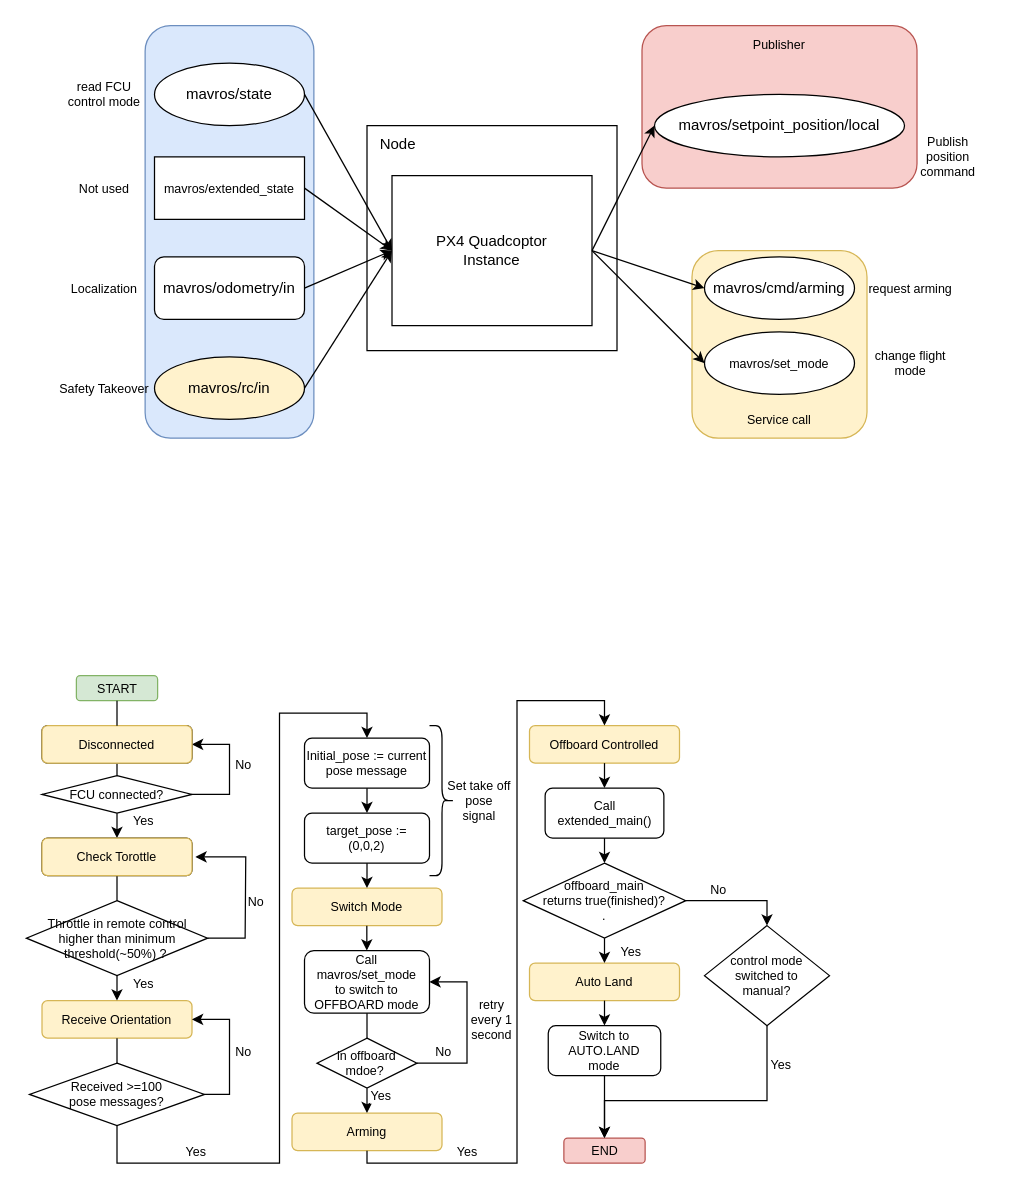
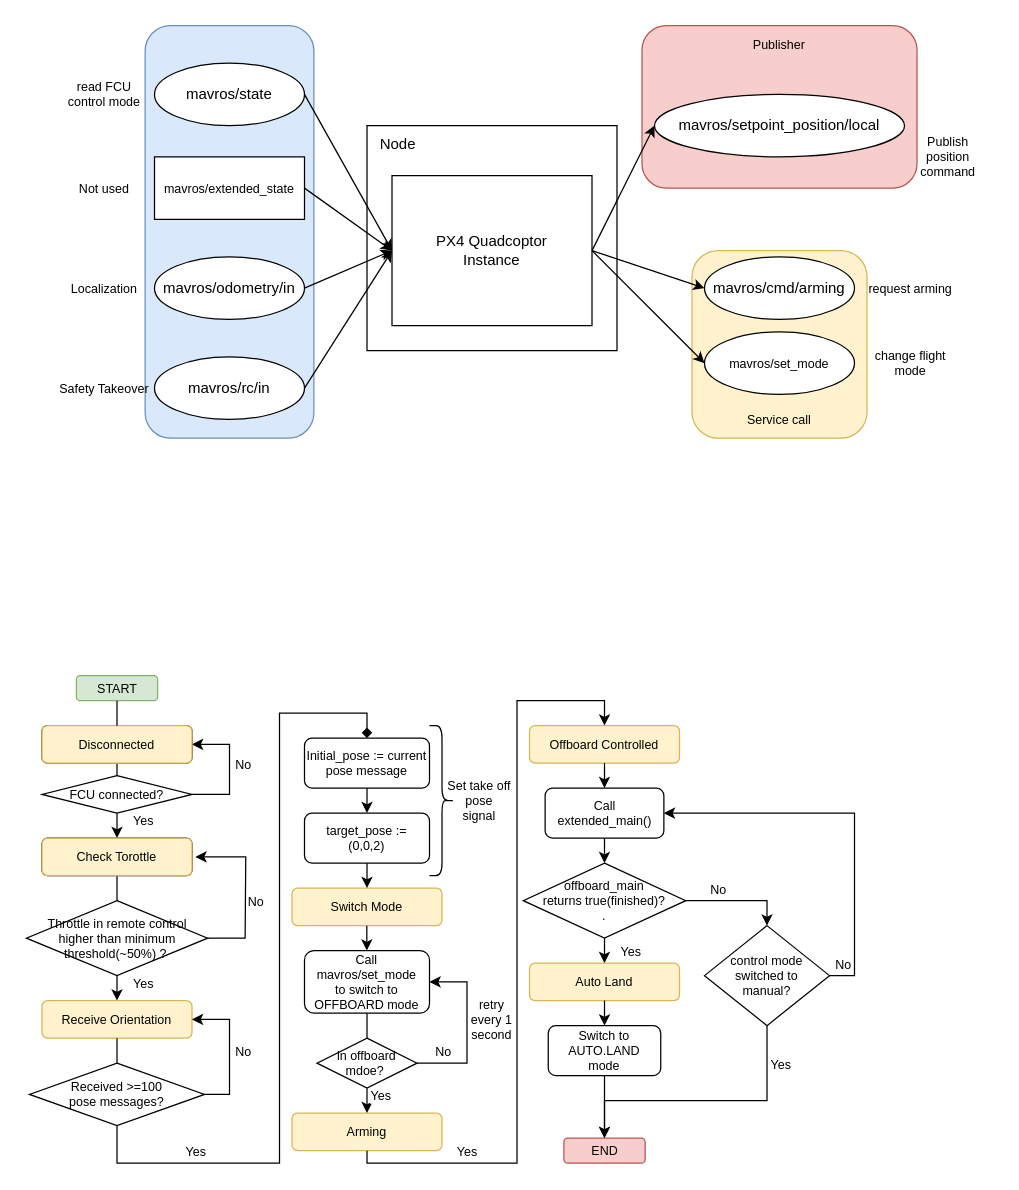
(229, 288) -> (229, 288)
(229, 388) -> (229, 388)
(367, 728) -> (367, 727)
none -> (854, 816)
